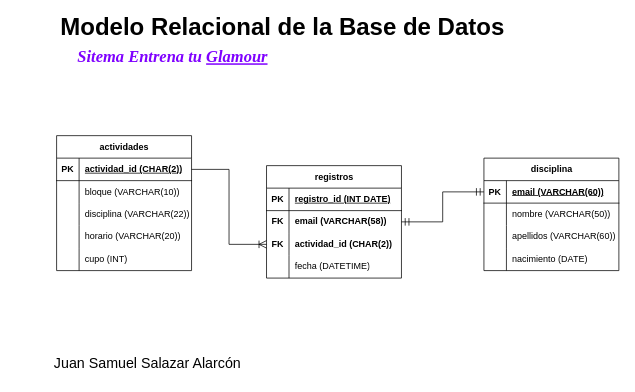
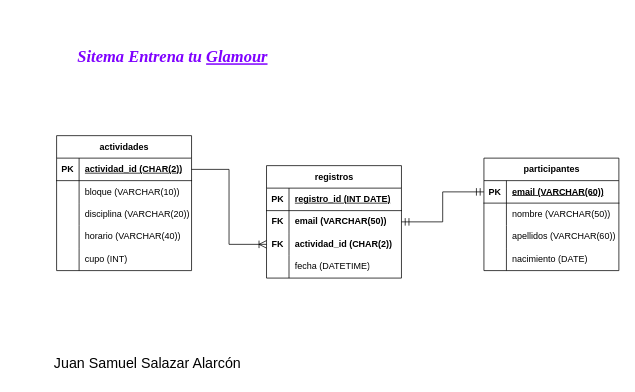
(283, 27) -> none
(552, 169) -> (552, 169)
(138, 214) -> (138, 214)
(339, 222) -> (339, 222)
(136, 237) -> (136, 237)
